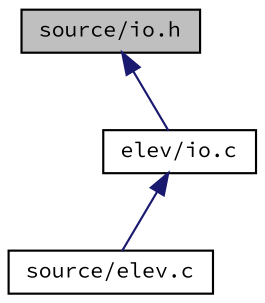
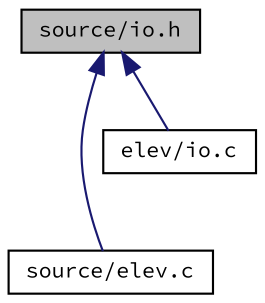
(139, 222) -> (82, 162)
